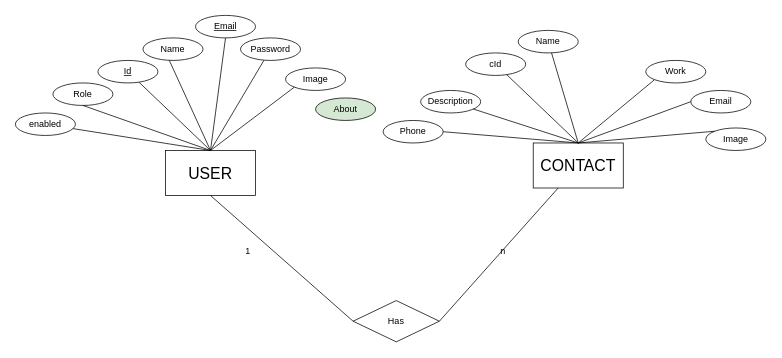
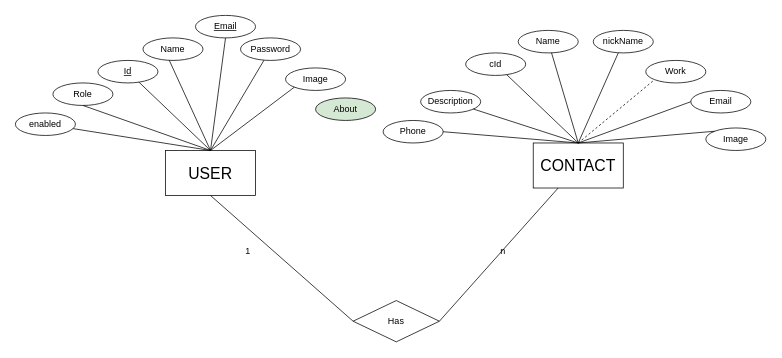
none -> (623, 42)
none -> (599, 95)
(618, 110) -> (618, 110)
